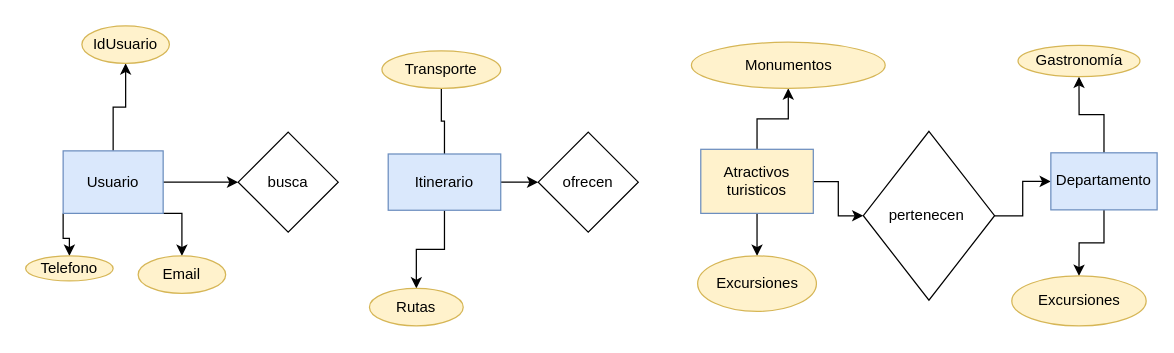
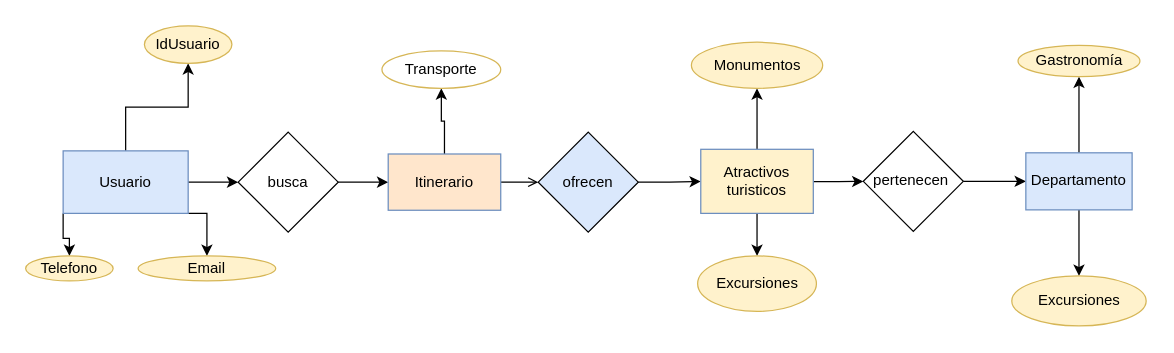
(126, 44) -> (188, 44)
(788, 65) -> (757, 65)
(441, 69) -> (441, 69)
(441, 94) -> (441, 98)
(1104, 181) -> (1079, 181)
(113, 182) -> (126, 182)
none -> (359, 182)
(444, 182) -> (444, 182)
(528, 182) -> (530, 182)
(588, 182) -> (588, 182)
none -> (665, 182)
(929, 215) -> (913, 181)
(434, 249) -> none
(182, 274) -> (207, 268)
(416, 307) -> none
